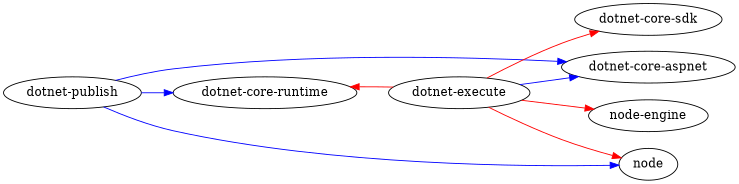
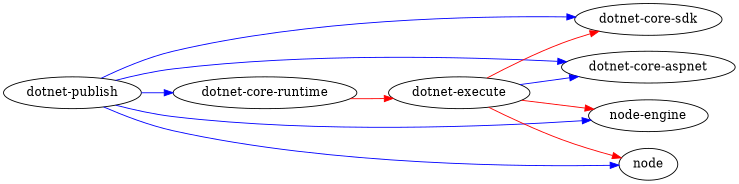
none -> (331, 26)
(376, 87) -> (367, 99)
none -> (348, 127)
